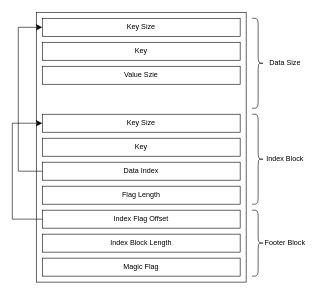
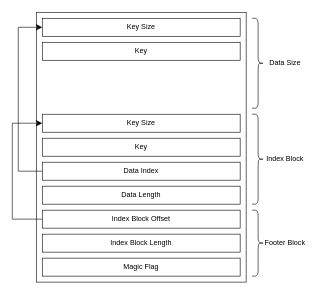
(141, 75) -> none
(141, 195) -> (141, 195)
(141, 219) -> (141, 219)
